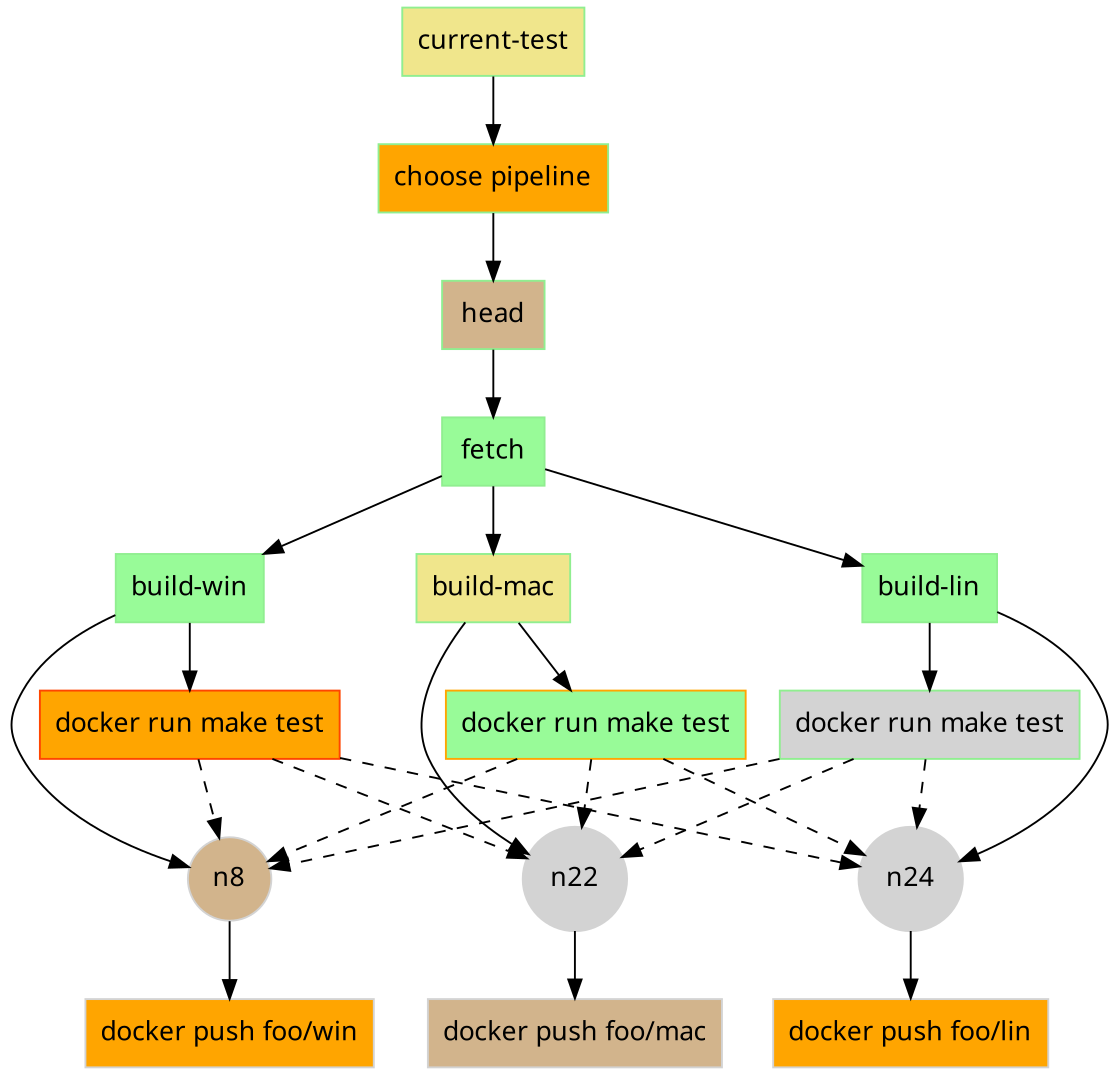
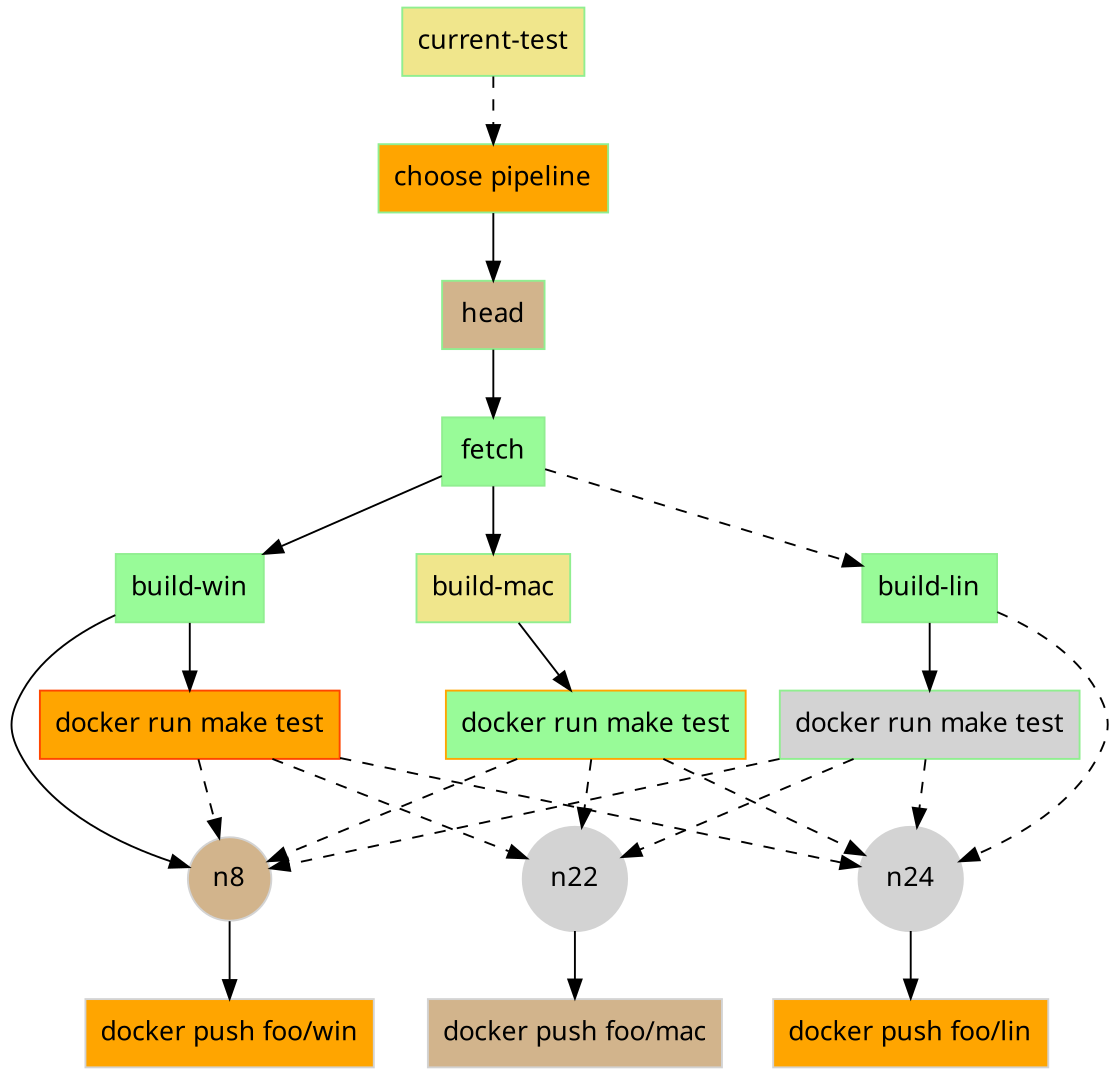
(493, 101) -> (493, 101)
(695, 515) -> (695, 515)
(1106, 737) -> (1106, 737)
(424, 746) -> none
